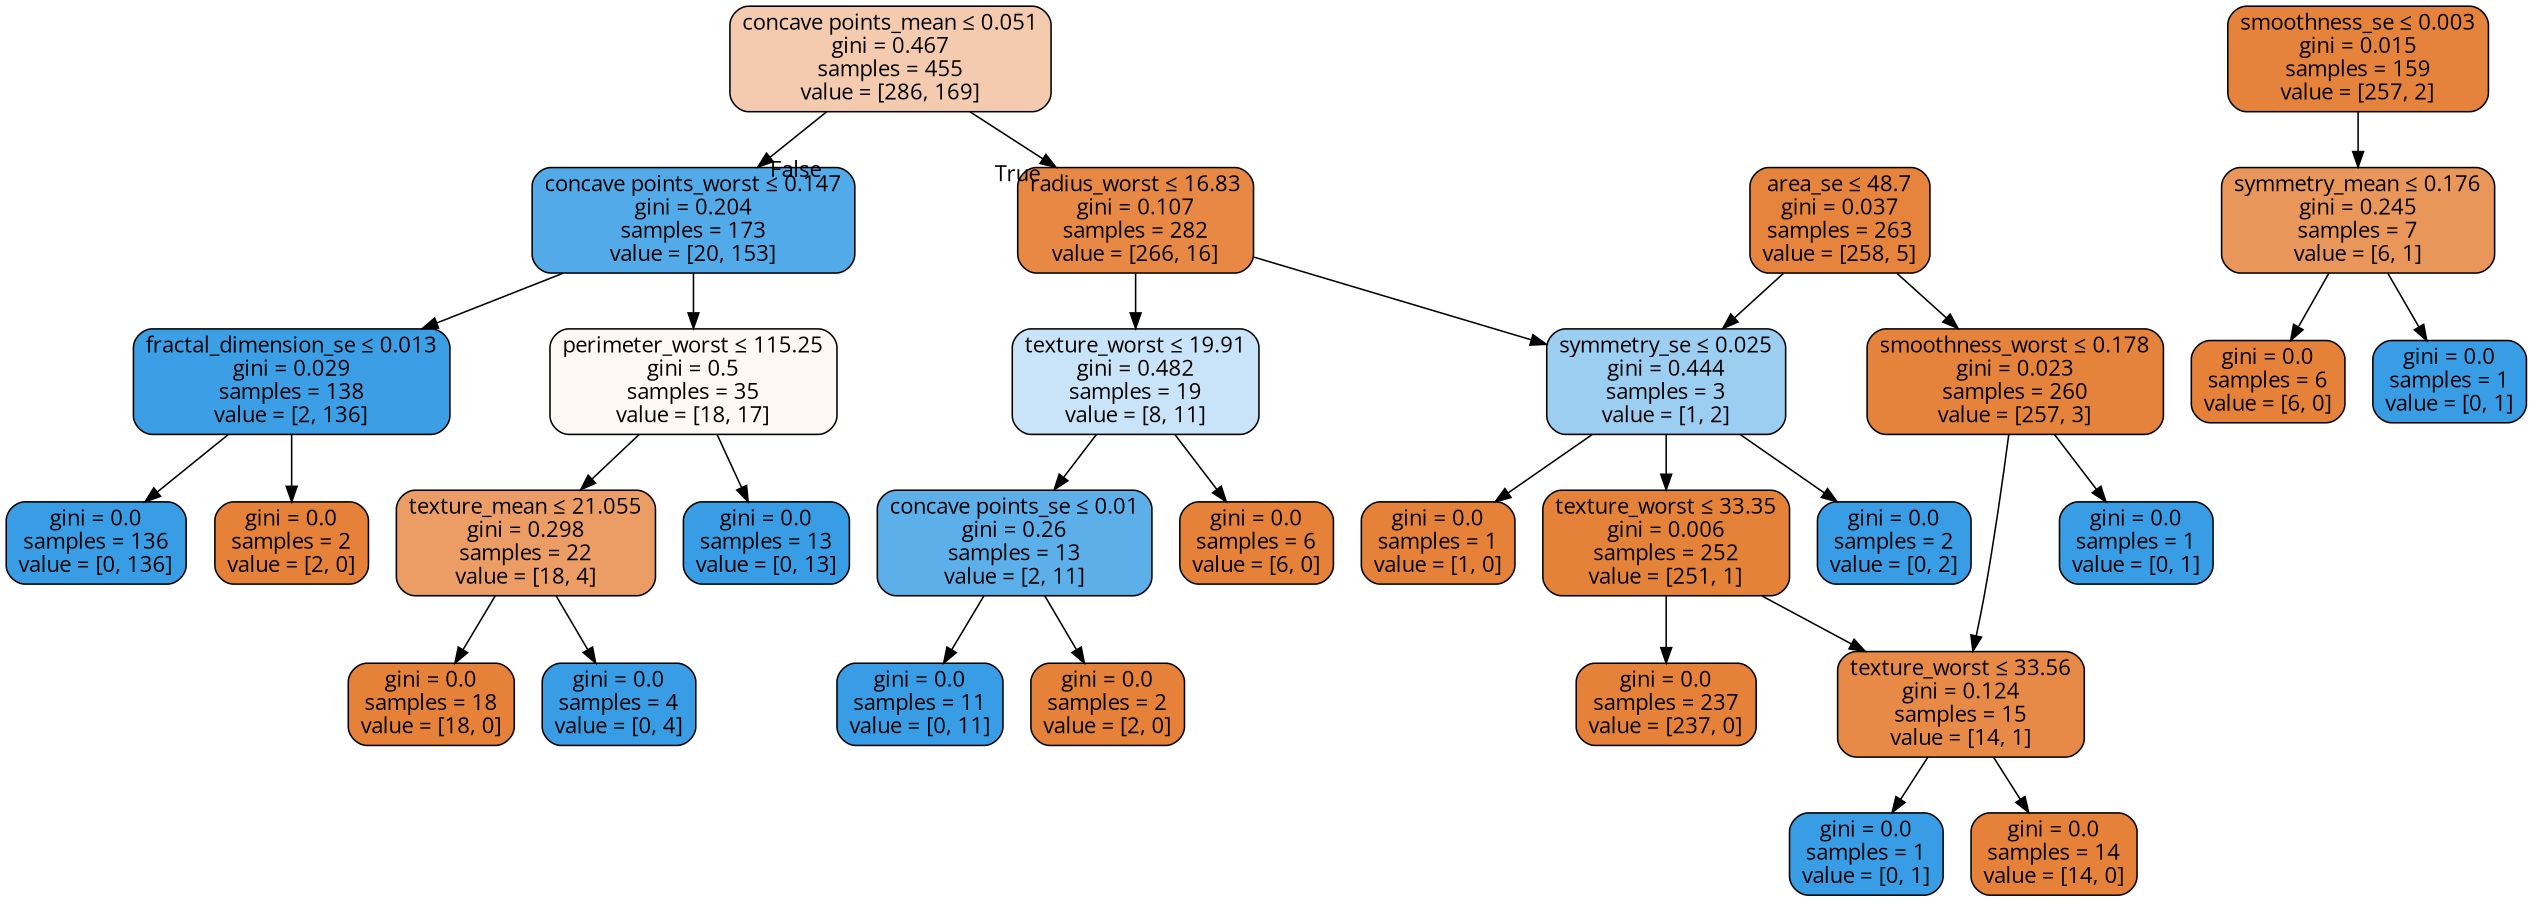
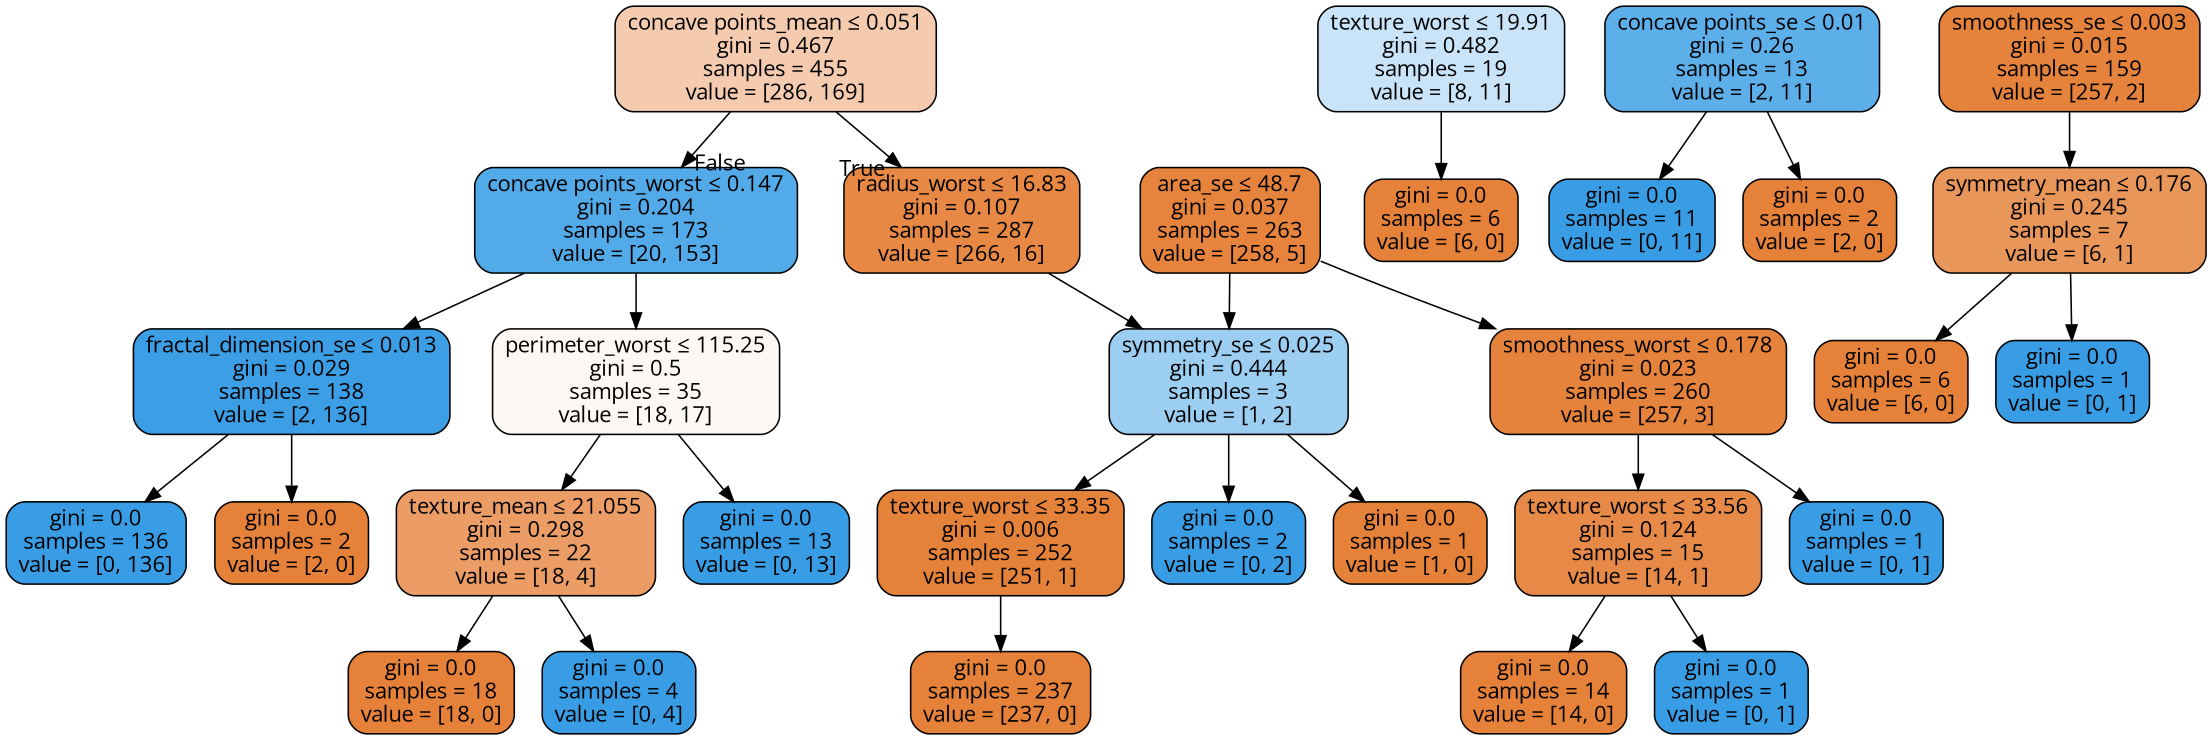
(1136, 231) -> (962, 231)
(1136, 293) -> none
(1080, 456) -> none
(1807, 620) -> none
